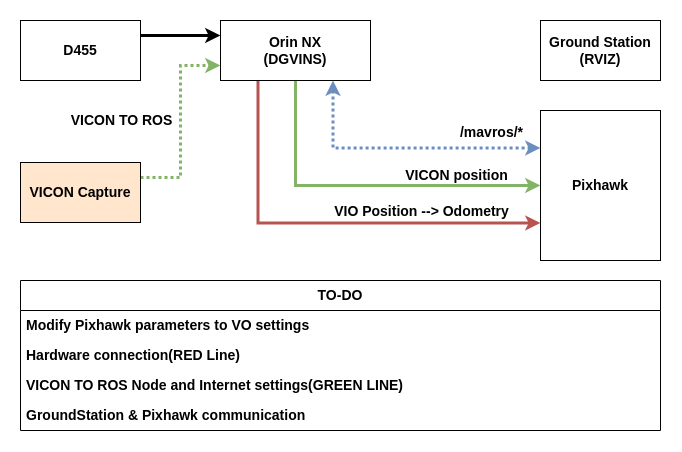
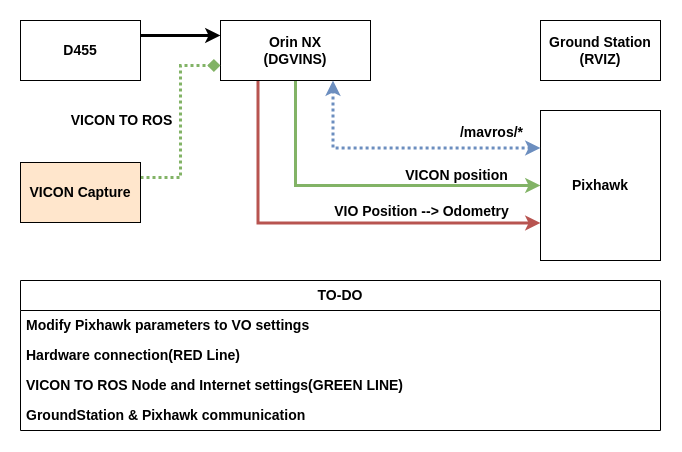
(207, 66) -> (207, 66)
